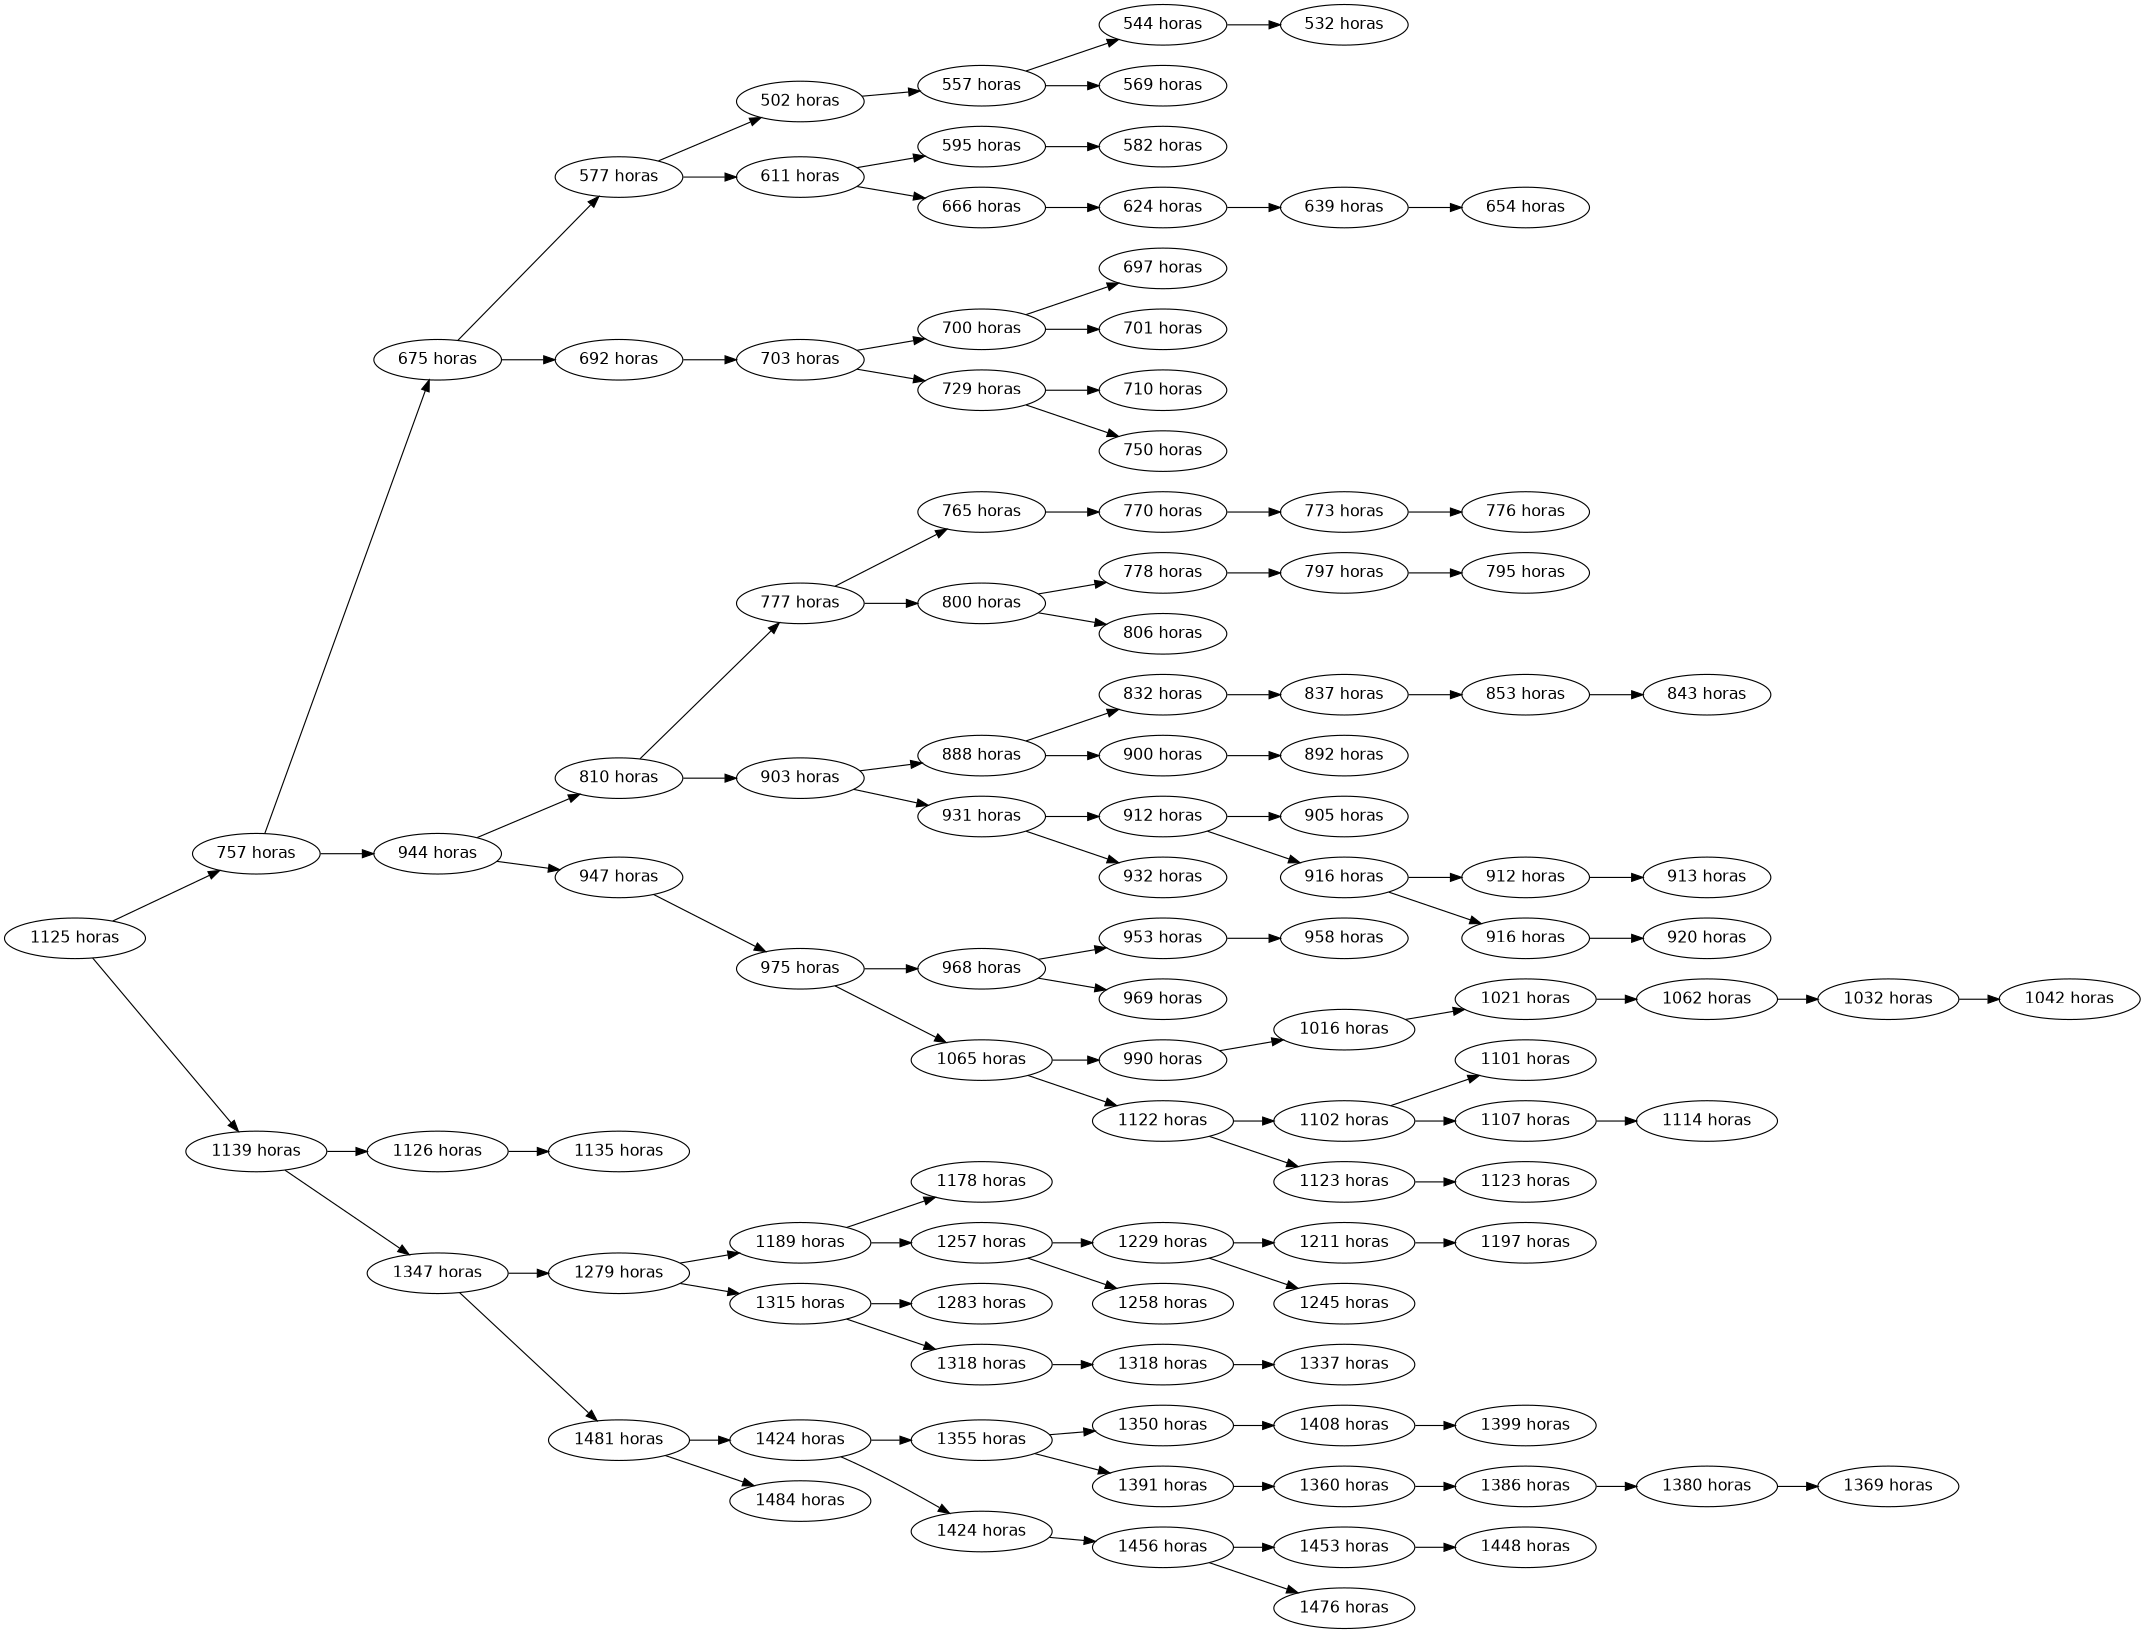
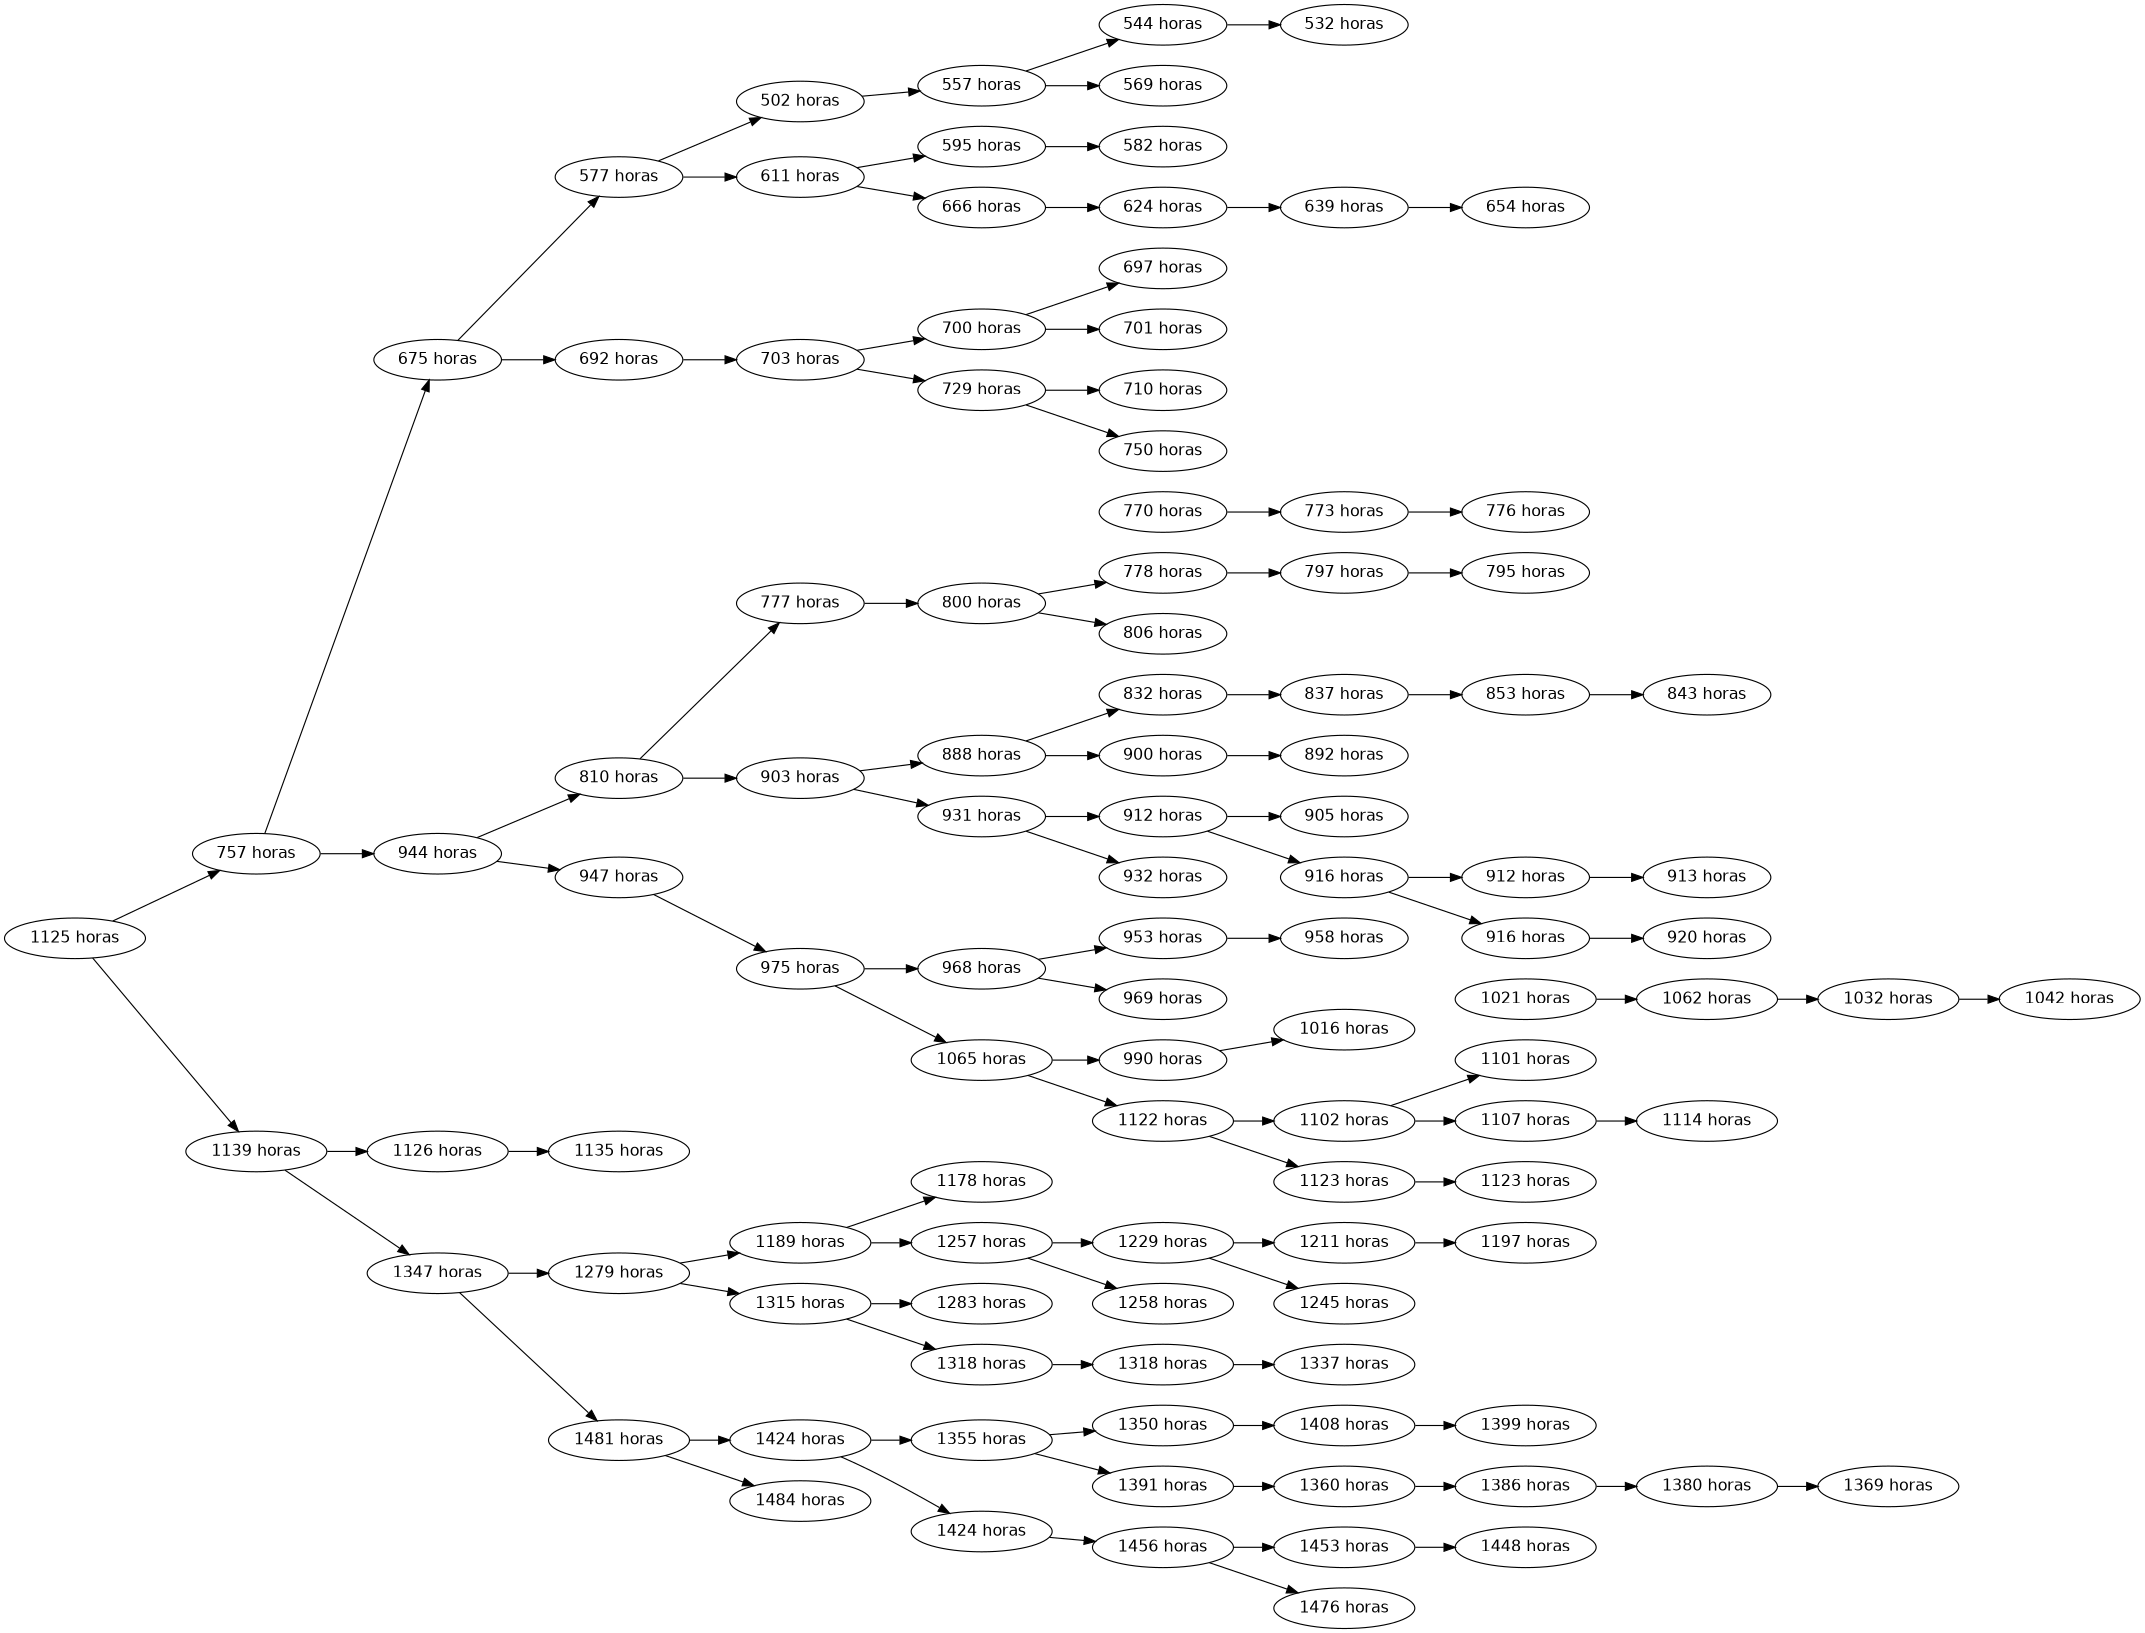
(982, 512) -> none
(1429, 1015) -> none
